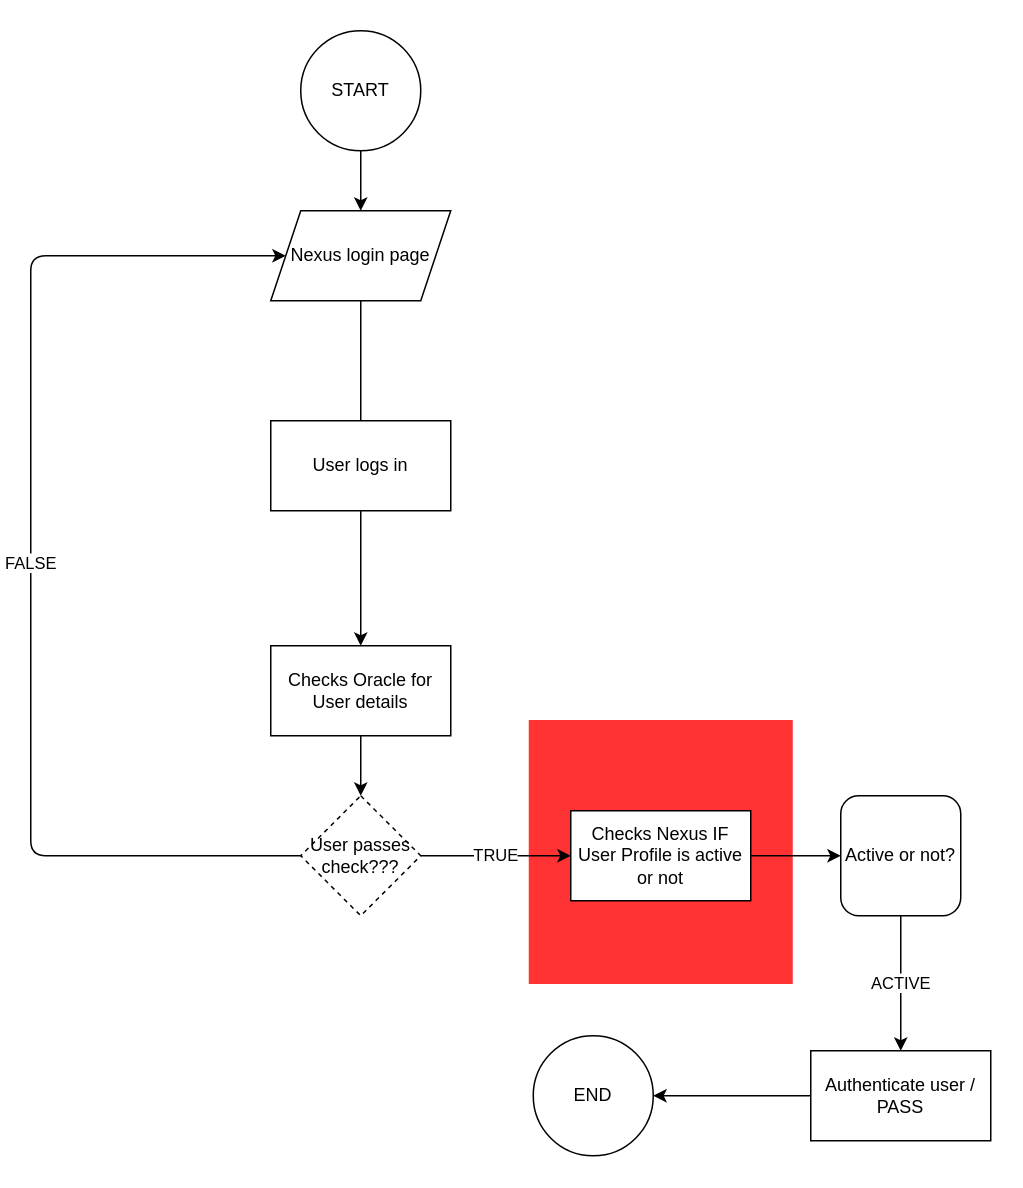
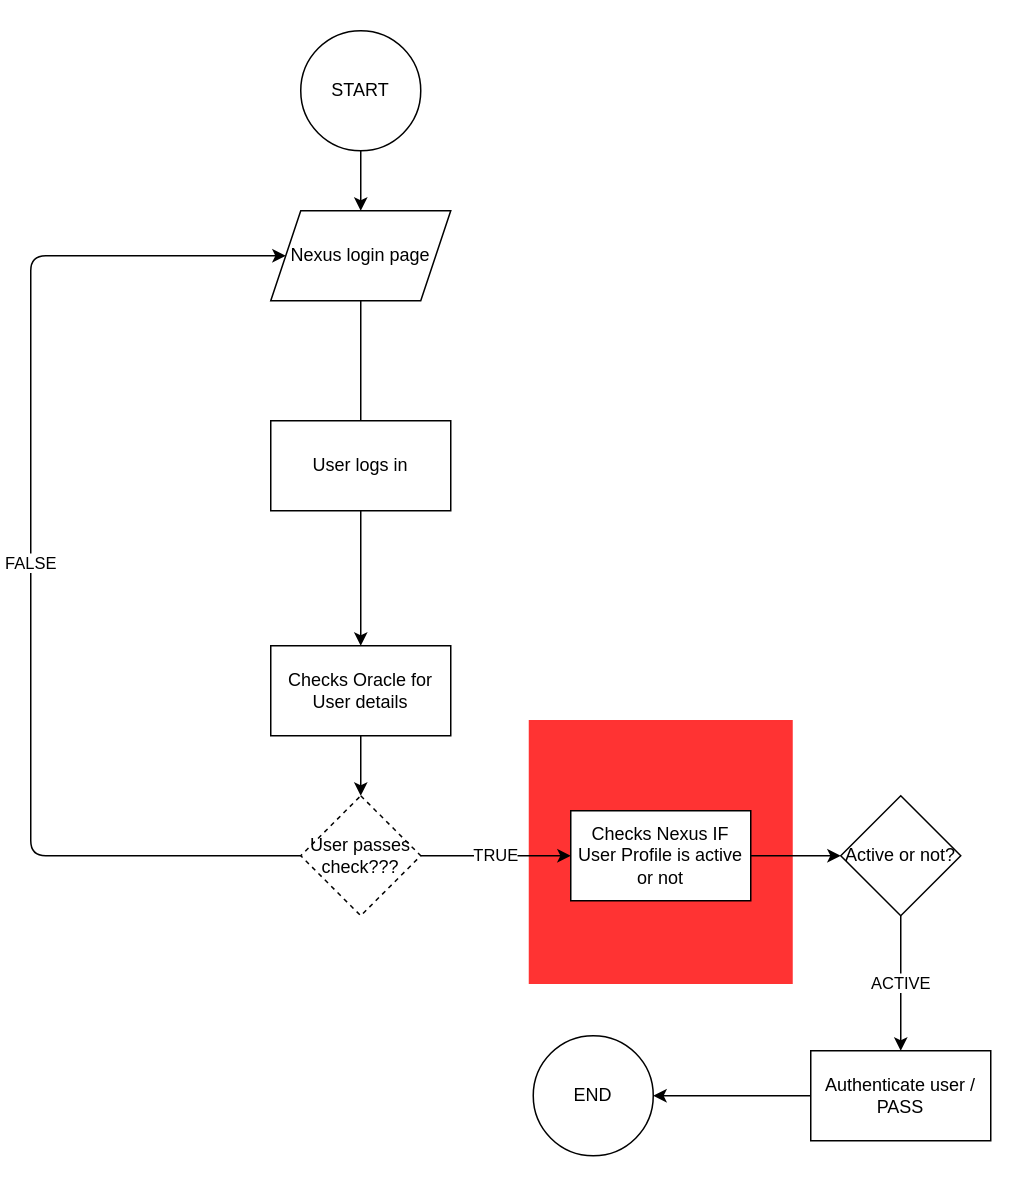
(901, 856) -> (901, 856)
